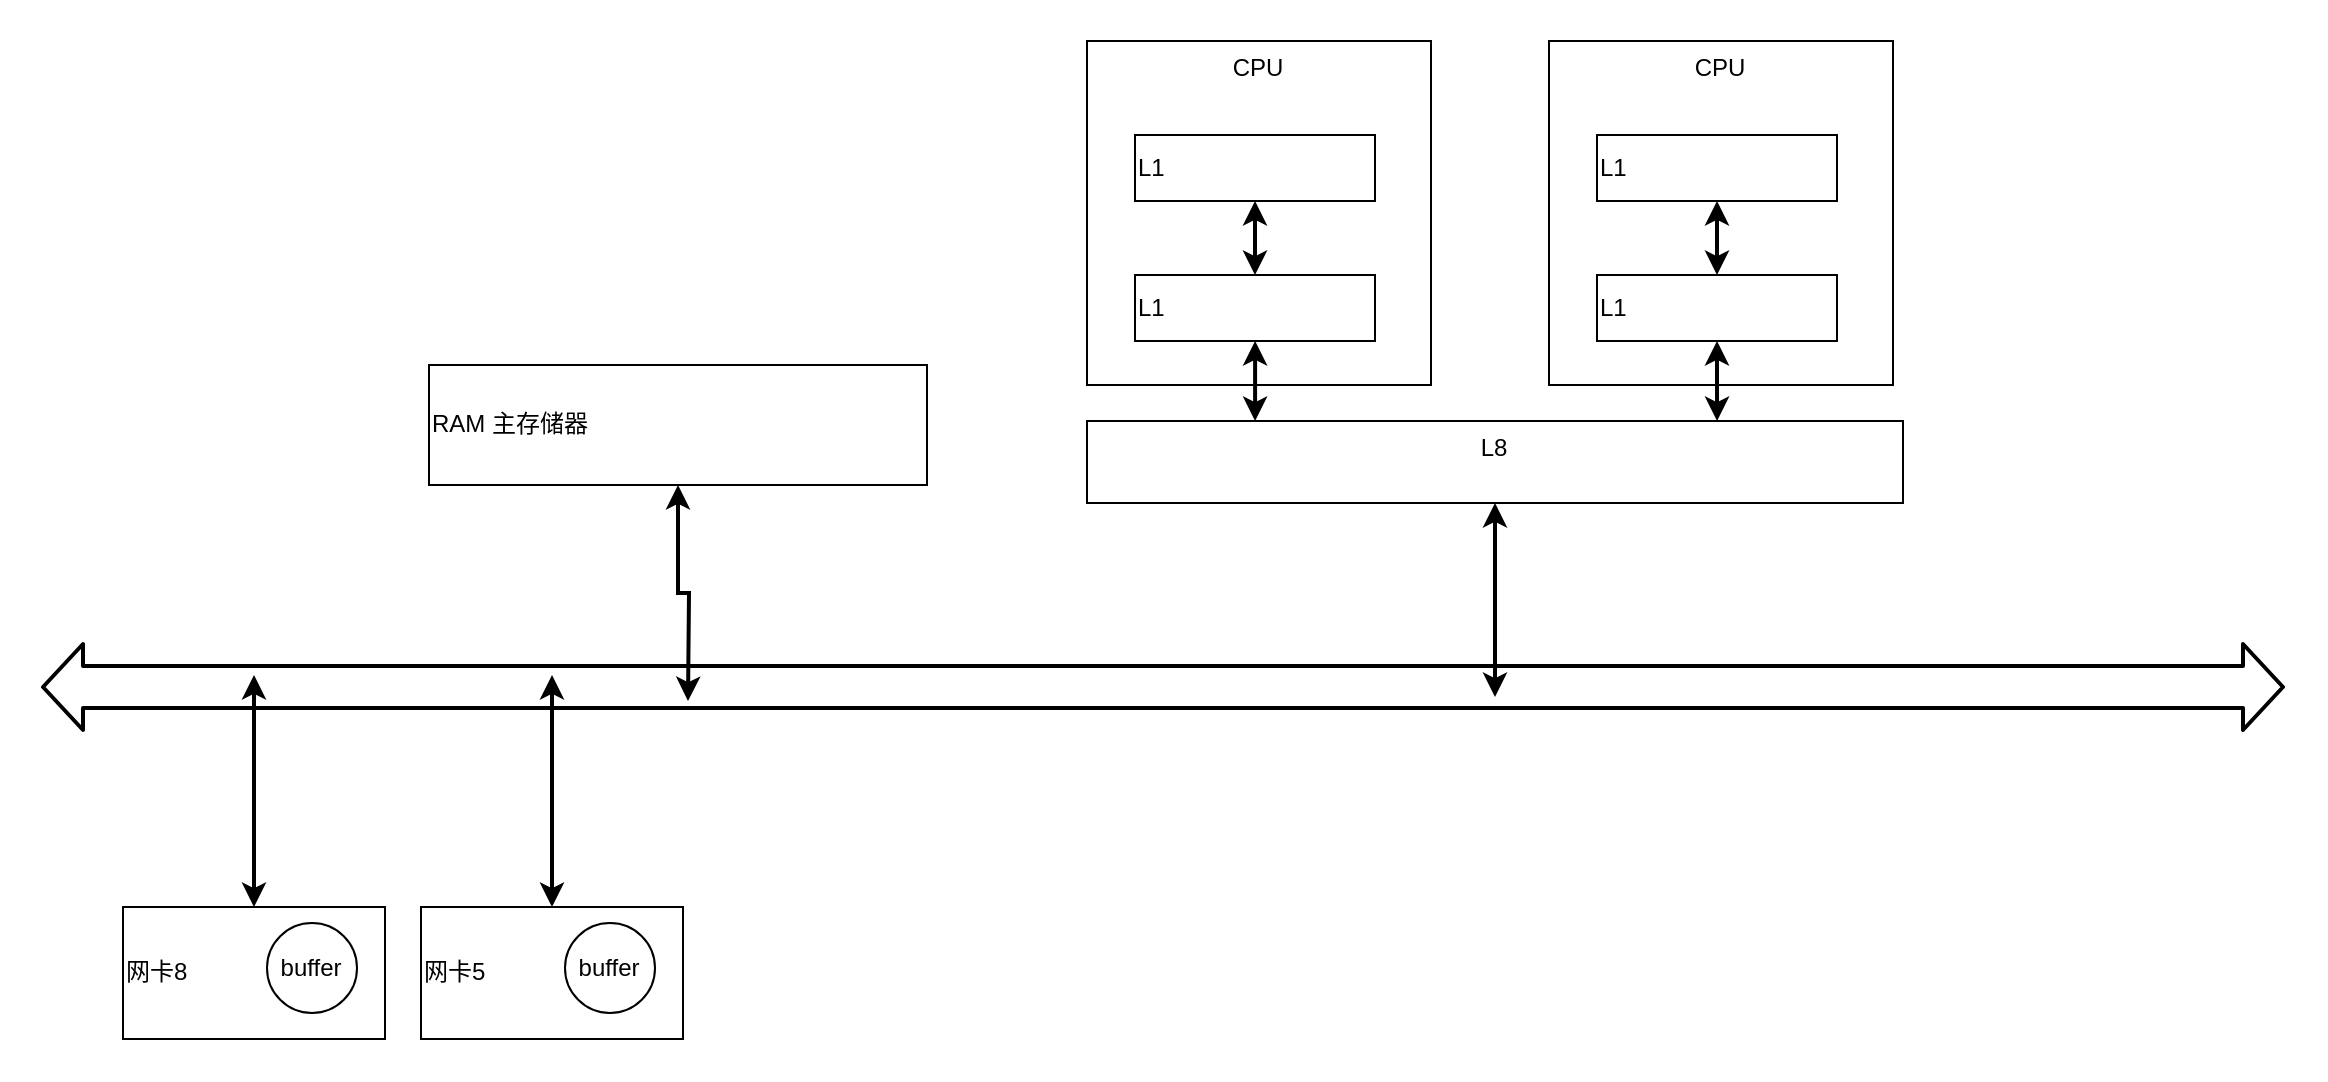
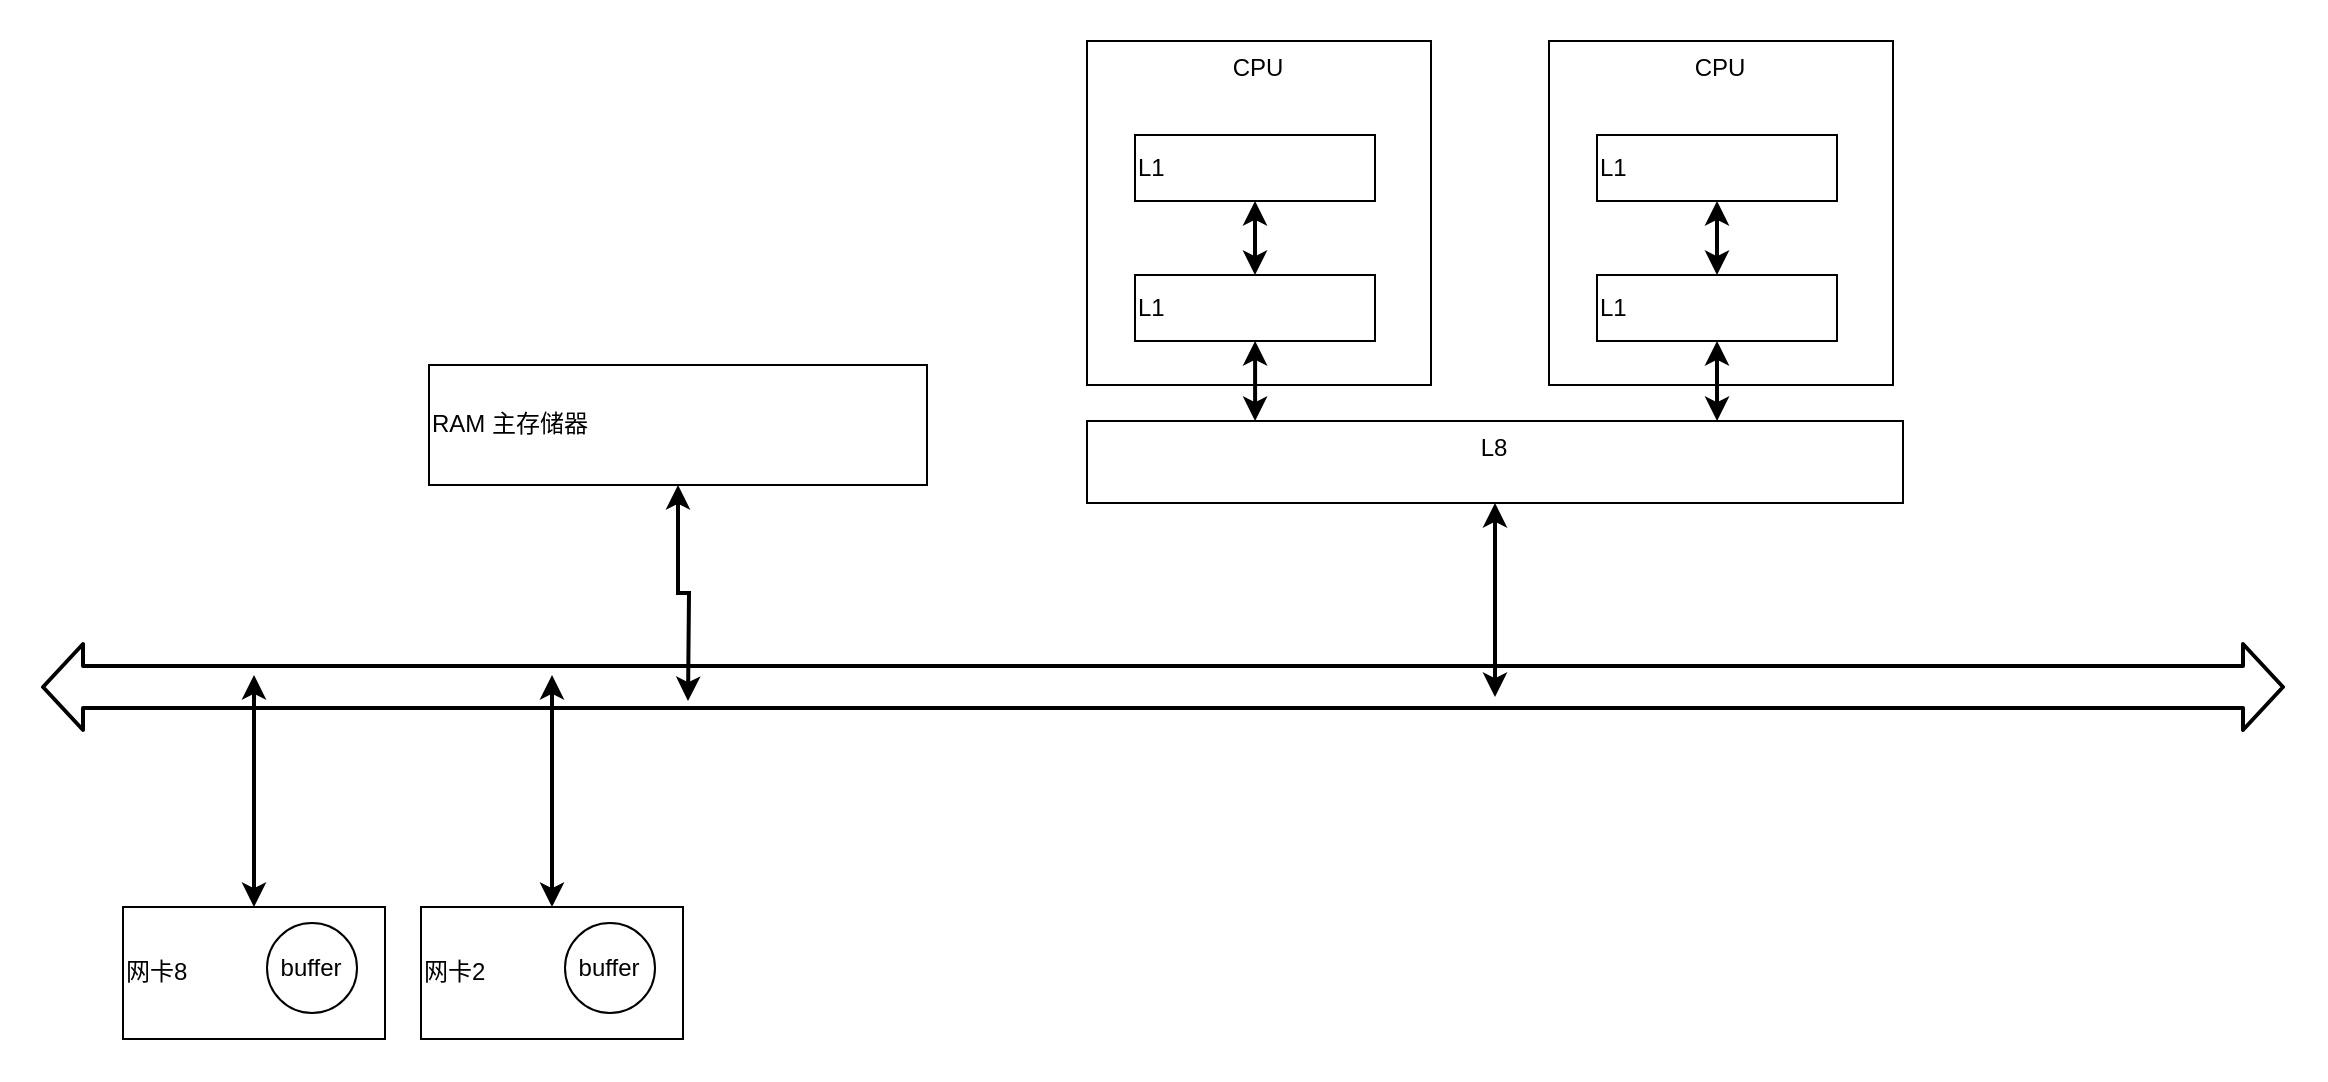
(456, 973) -> (456, 973)
